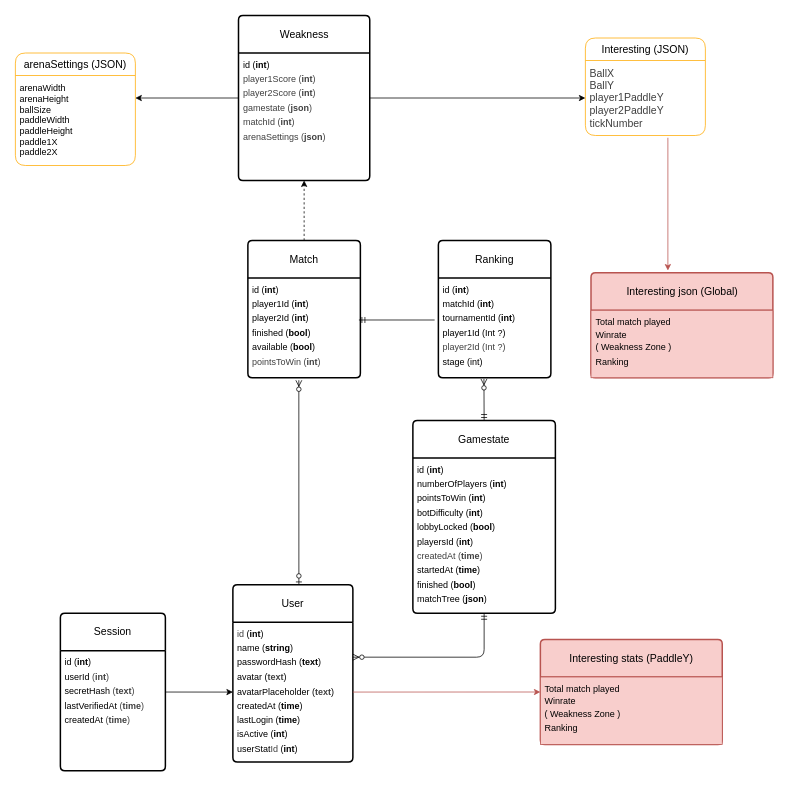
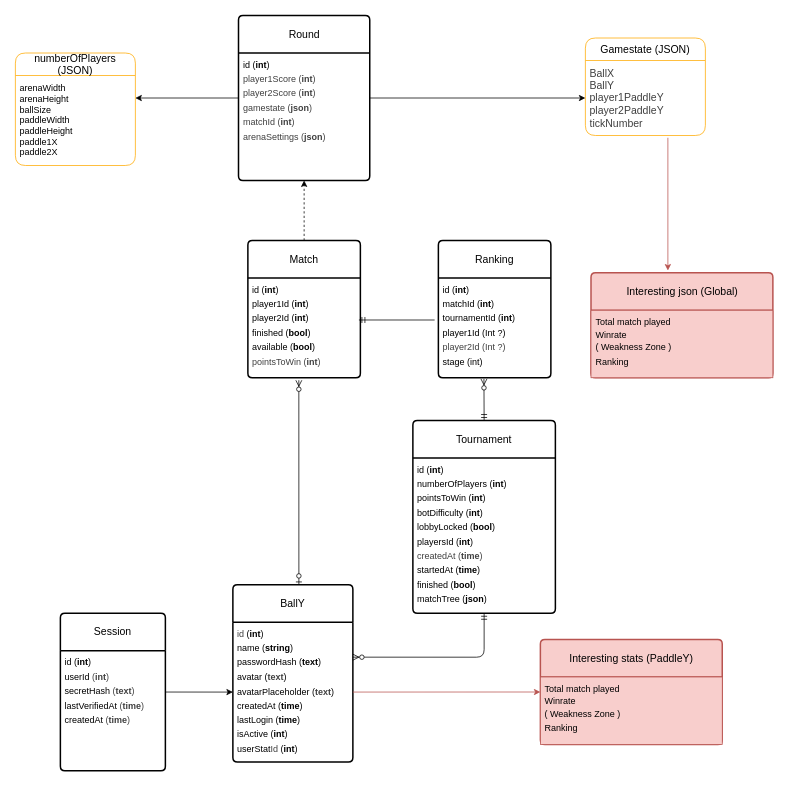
(305, 34) -> (305, 34)
(645, 49) -> (645, 49)
(75, 64) -> (75, 64)
(484, 439) -> (484, 439)
(293, 603) -> (293, 603)
